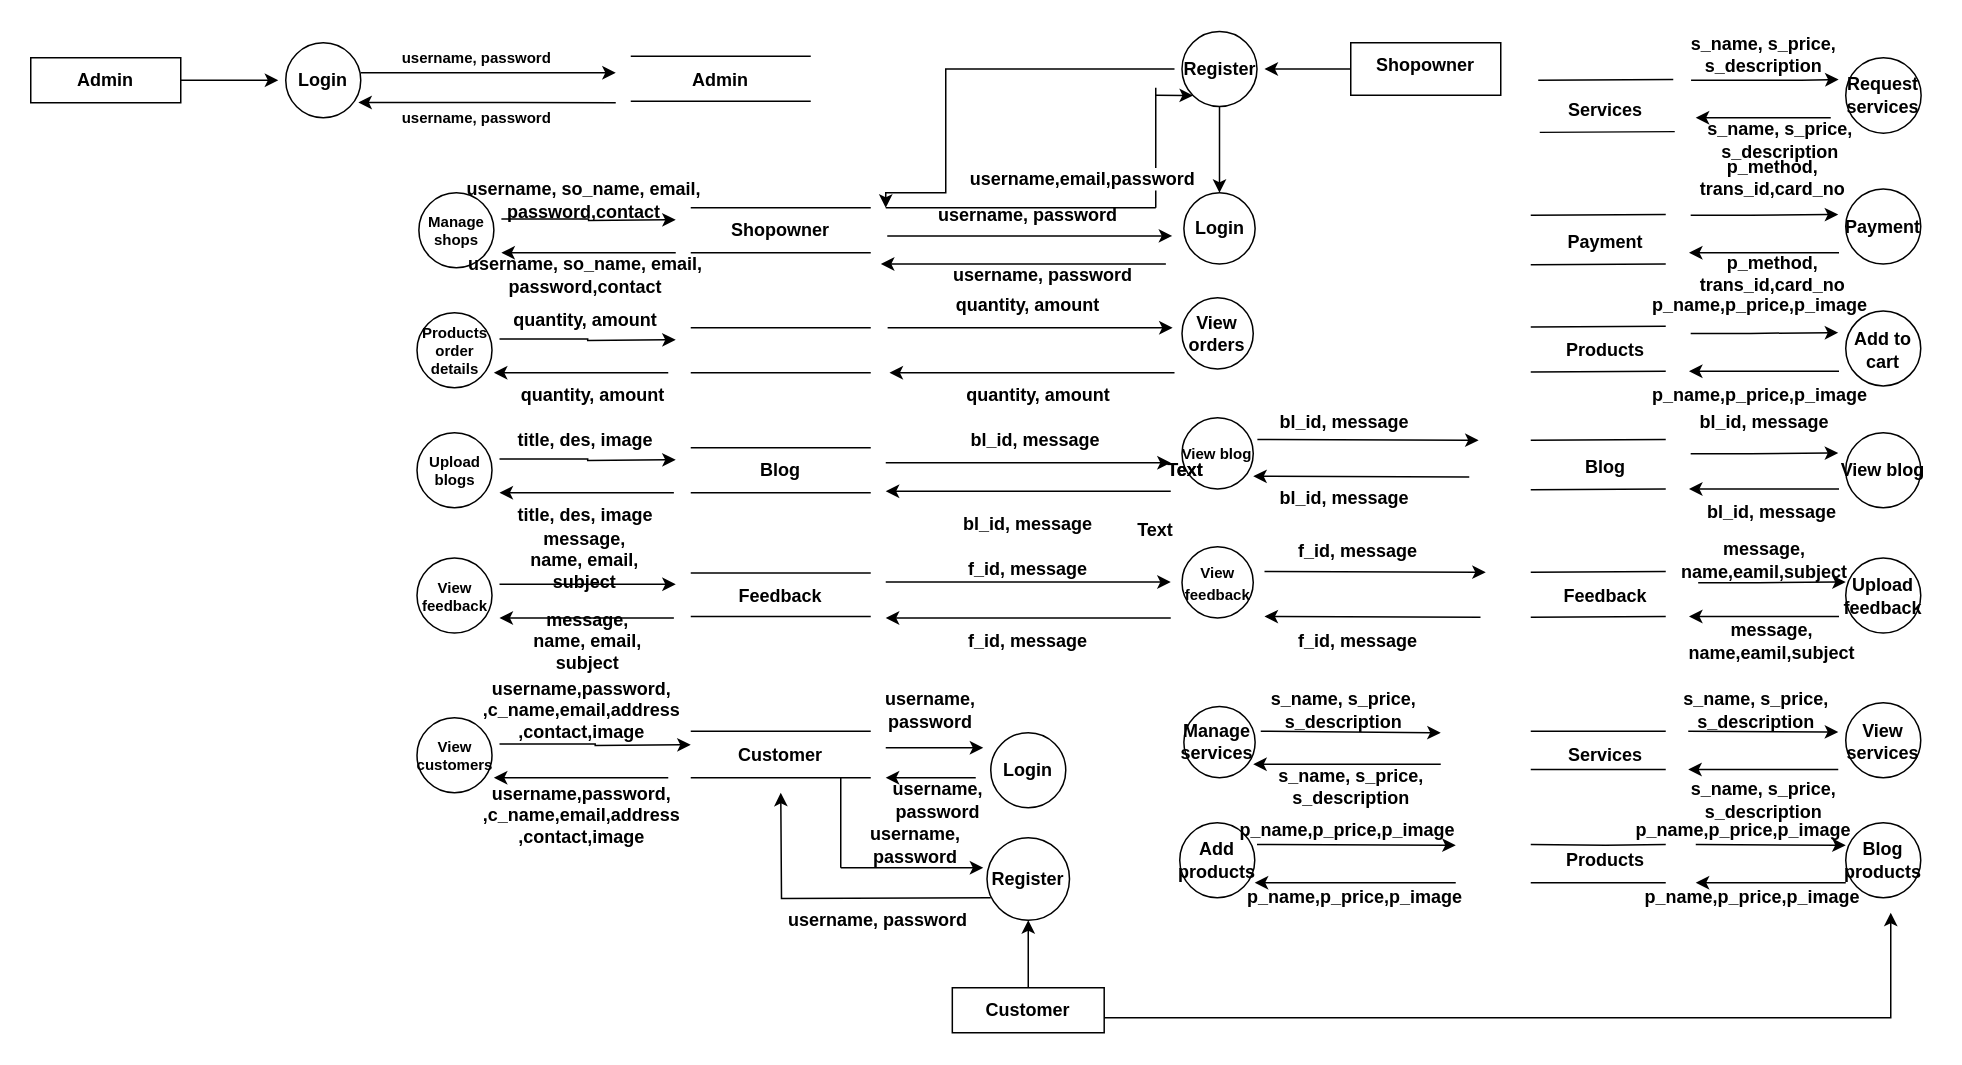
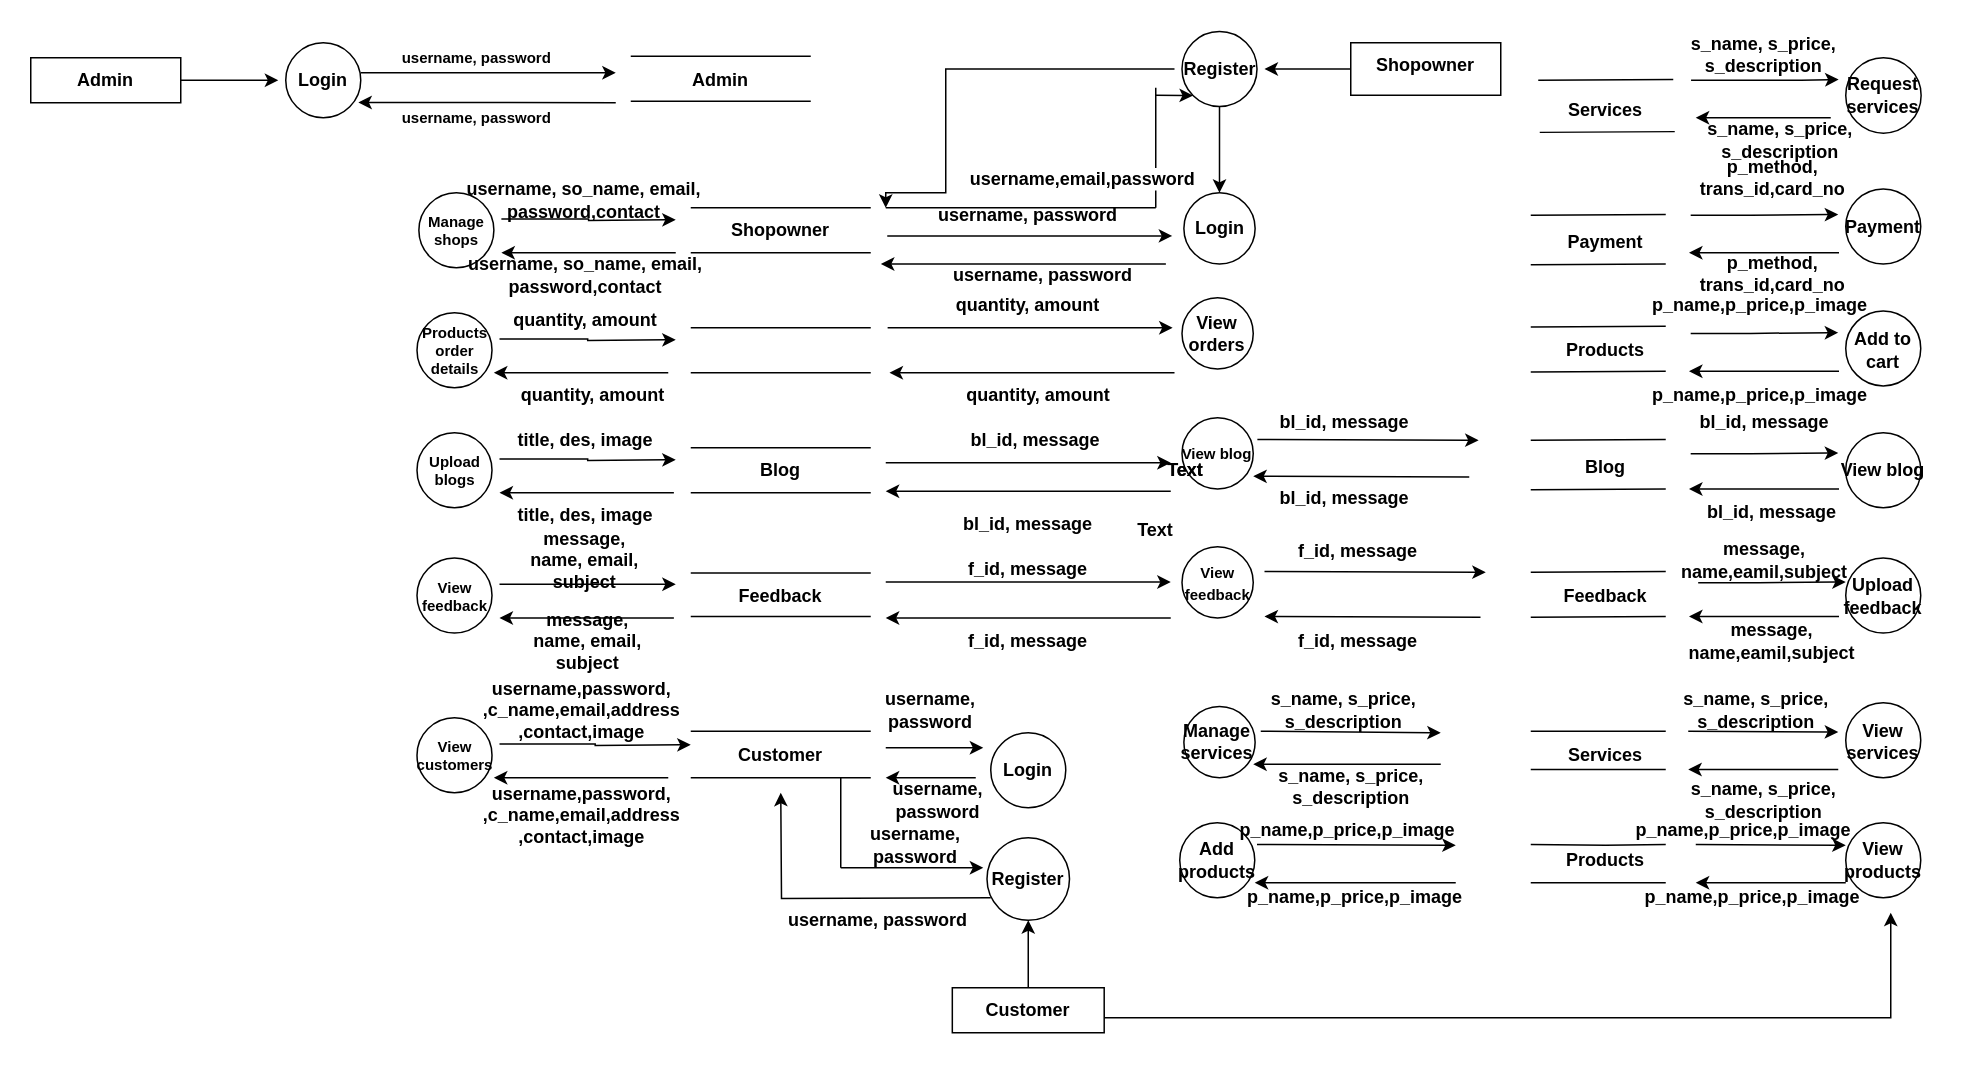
(1883, 860) -> (1883, 860)
